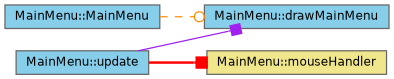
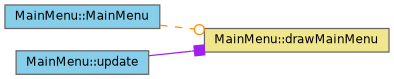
(297, 17) -> (297, 40)
(297, 63) -> none
